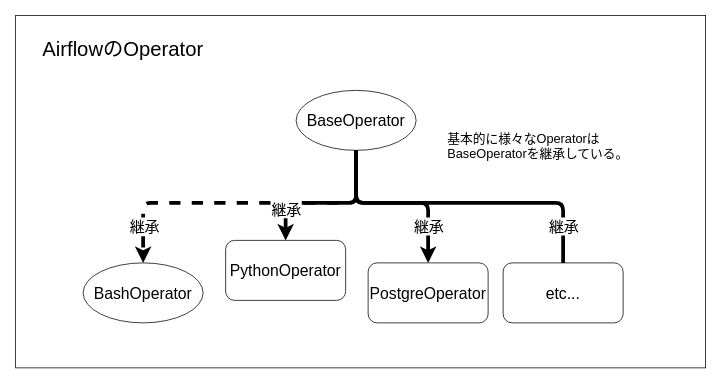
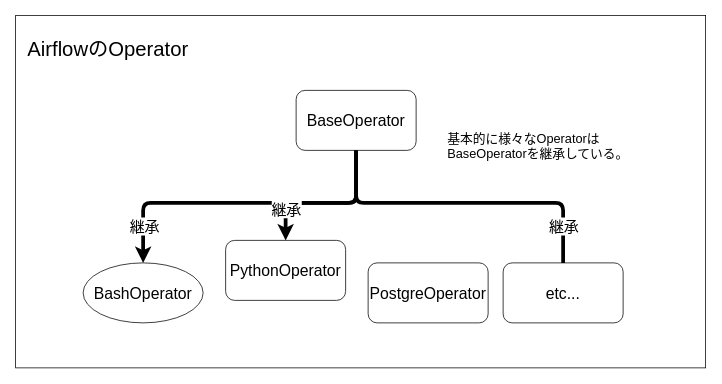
(150, 49) -> (135, 49)
(356, 120) -> (356, 120)
(231, 203) -> (231, 203)
(428, 227) -> none
